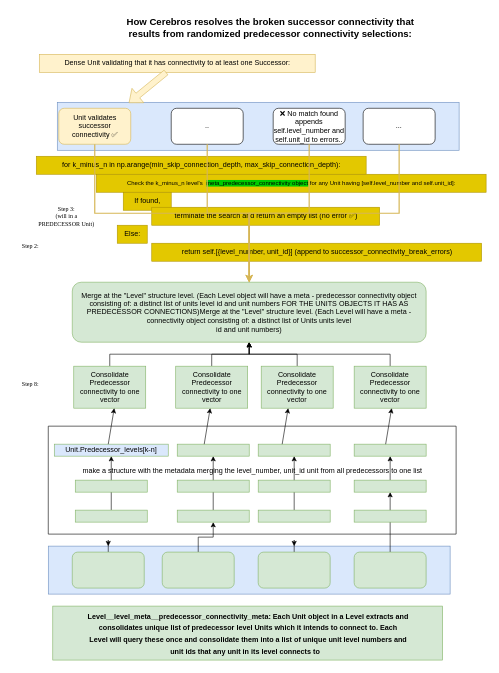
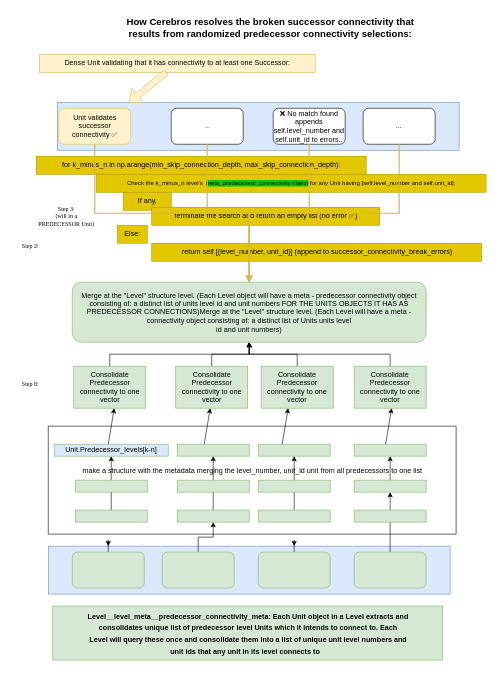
(148, 201) -> (148, 201)
